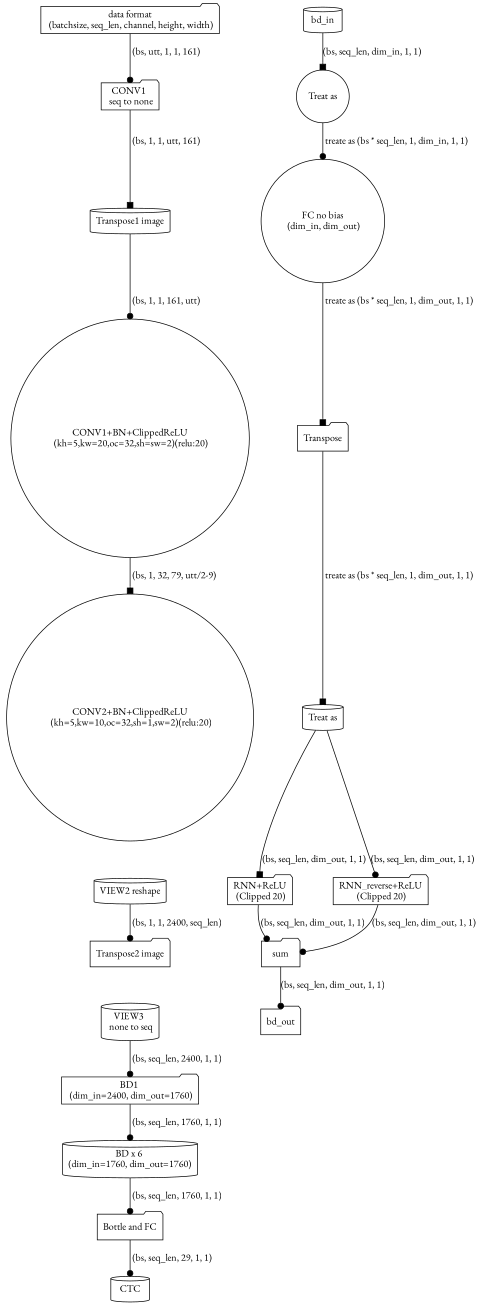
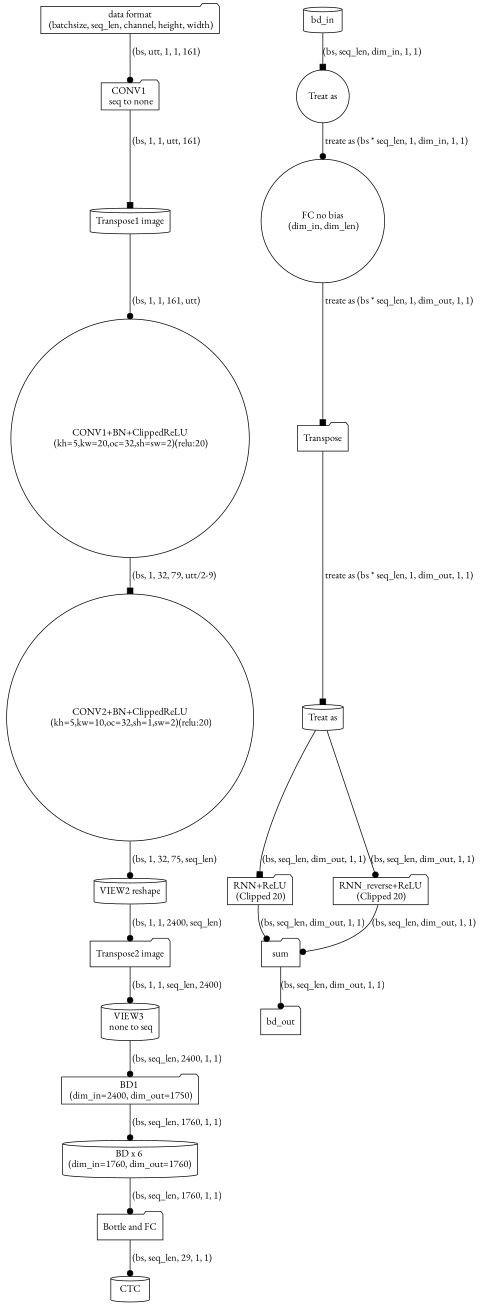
(323, 221) -> (323, 221)
none -> (130, 857)
none -> (130, 982)
(130, 1091) -> (130, 1091)
